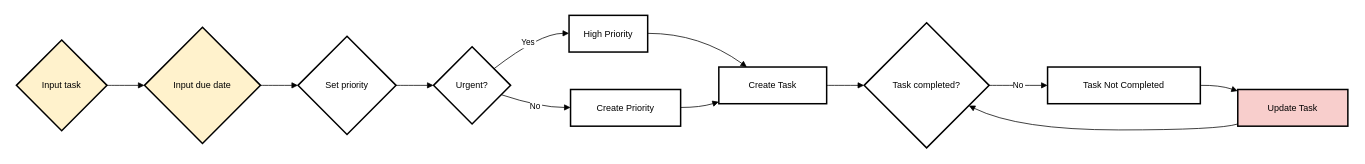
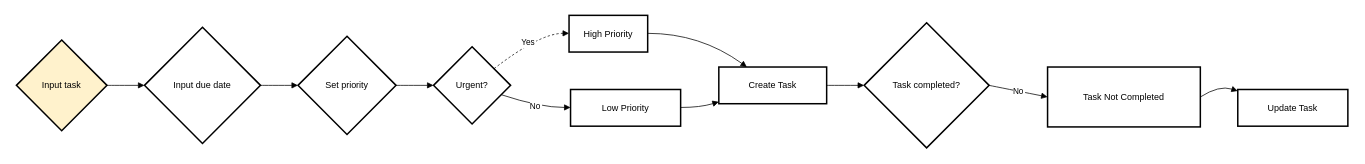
(509, 58) -> (509, 58)
(202, 86) -> (202, 86)
(1125, 86) -> (1125, 97)
(626, 108) -> (626, 108)
(1294, 108) -> (1294, 108)
(1043, 126) -> none
